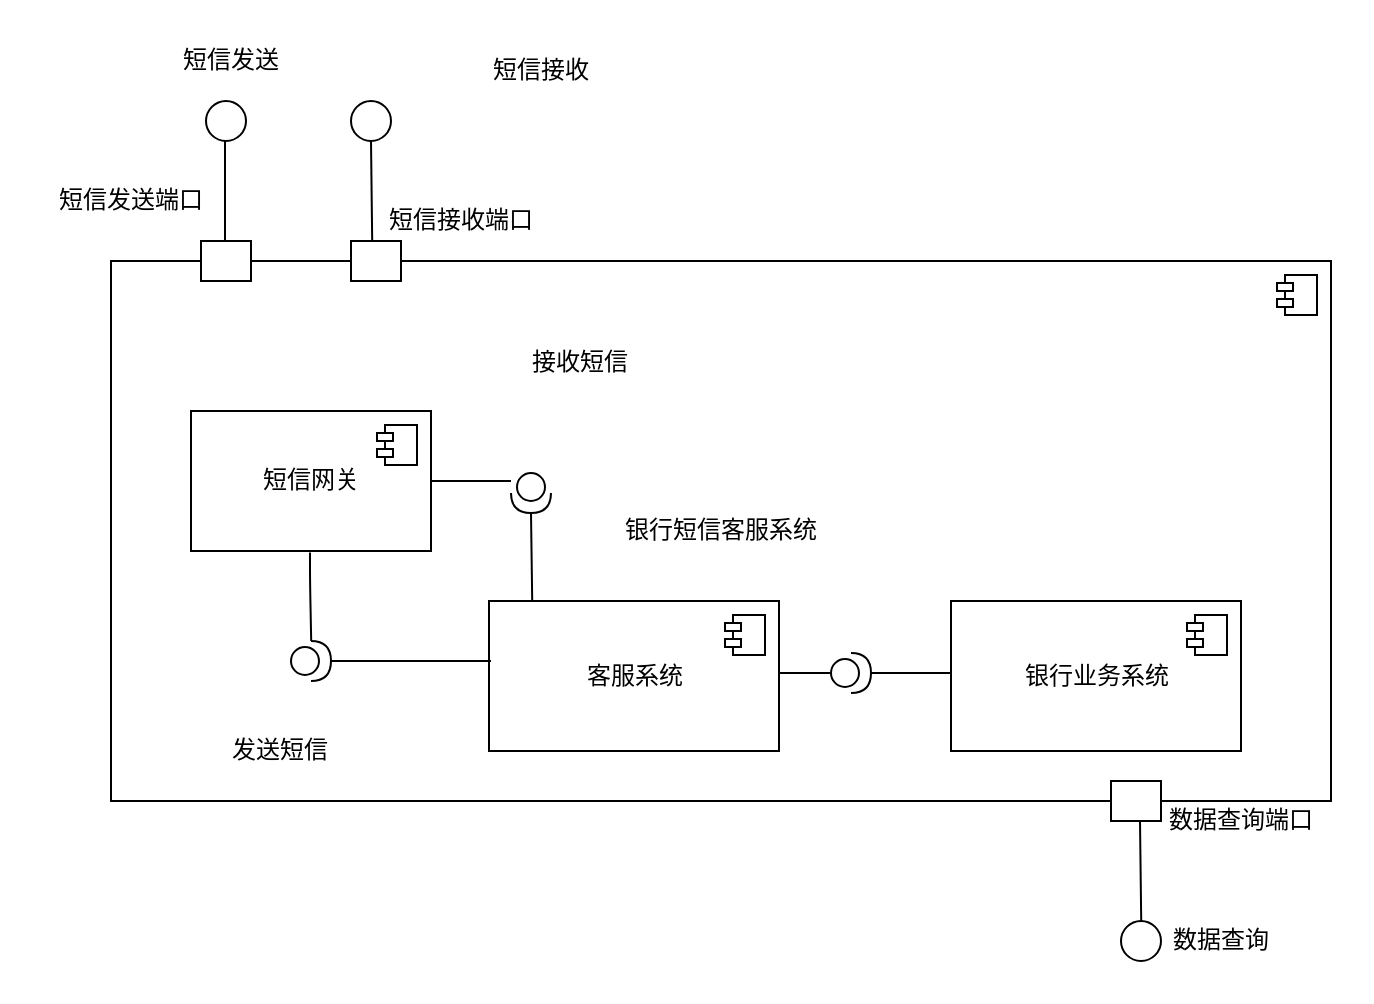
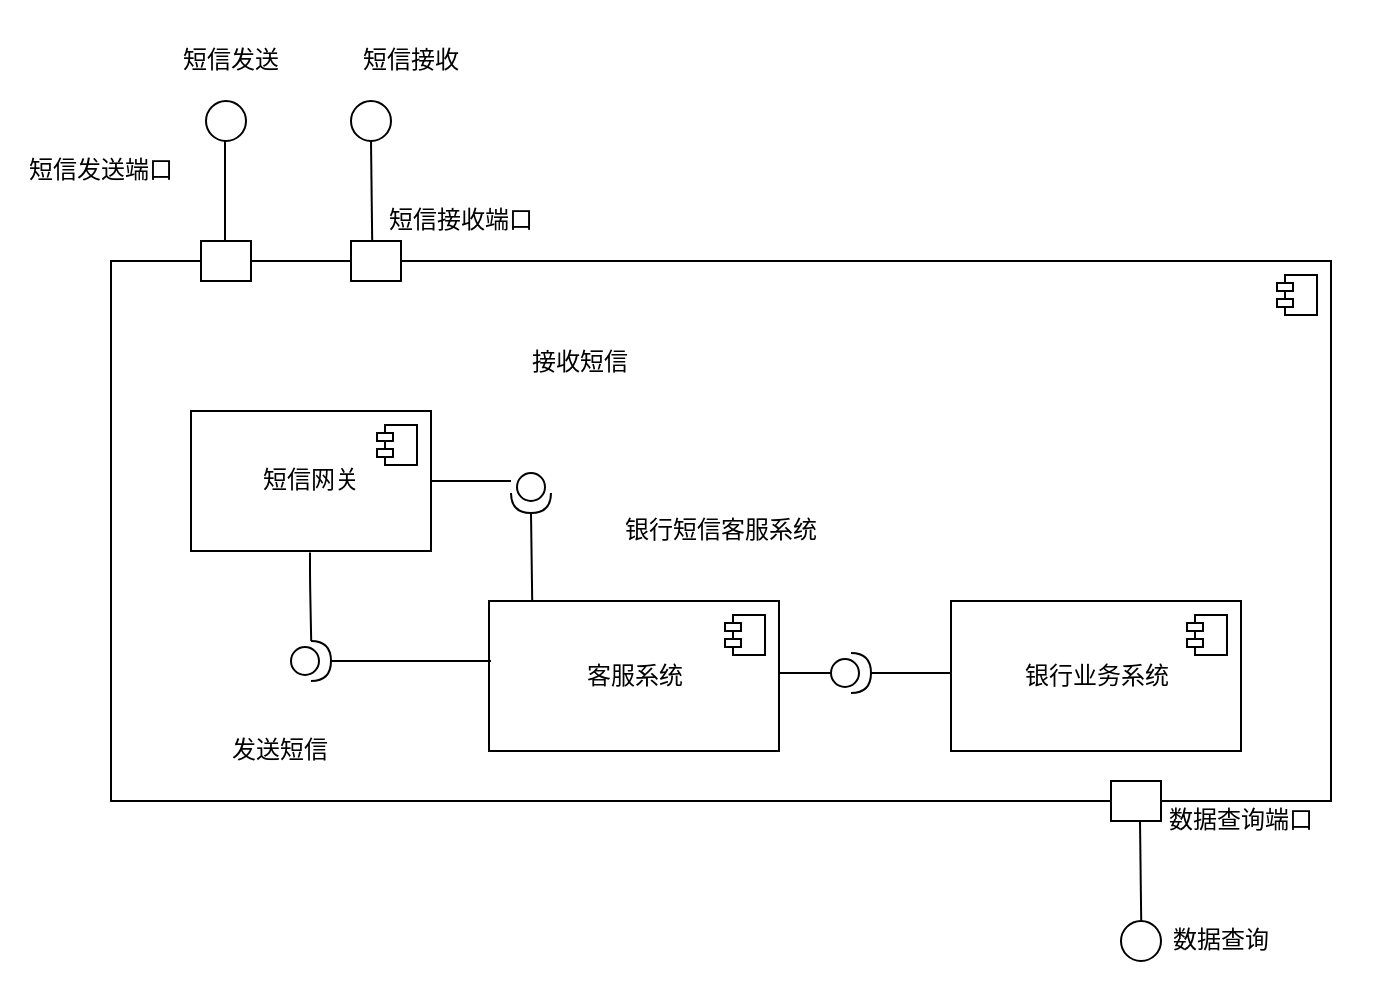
(541, 71) -> (411, 61)
(131, 201) -> (101, 171)
